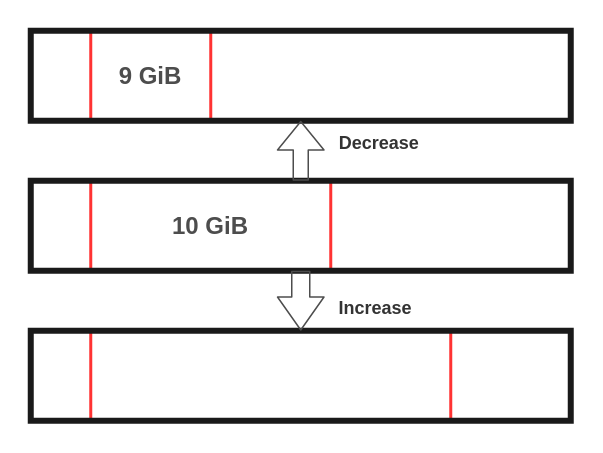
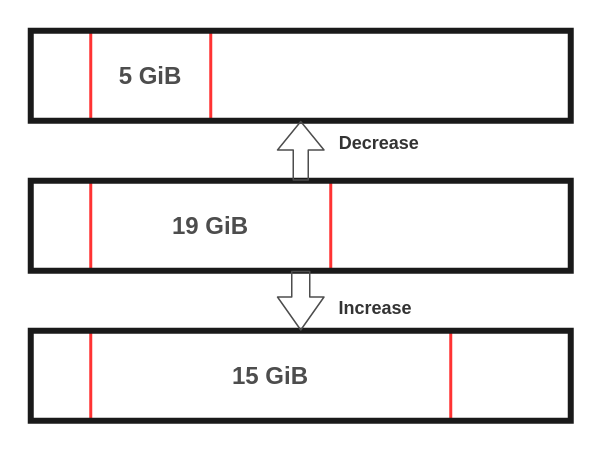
(151, 76) -> (151, 76)
(211, 226) -> (211, 226)
none -> (271, 376)
